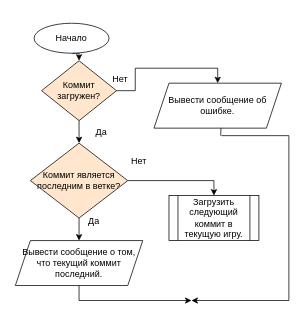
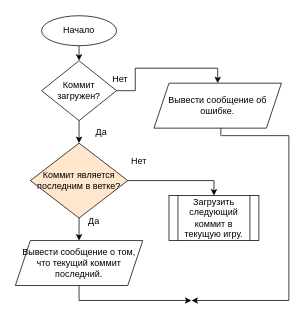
(72, 38) -> (79, 30)
(79, 90) -> (79, 90)
